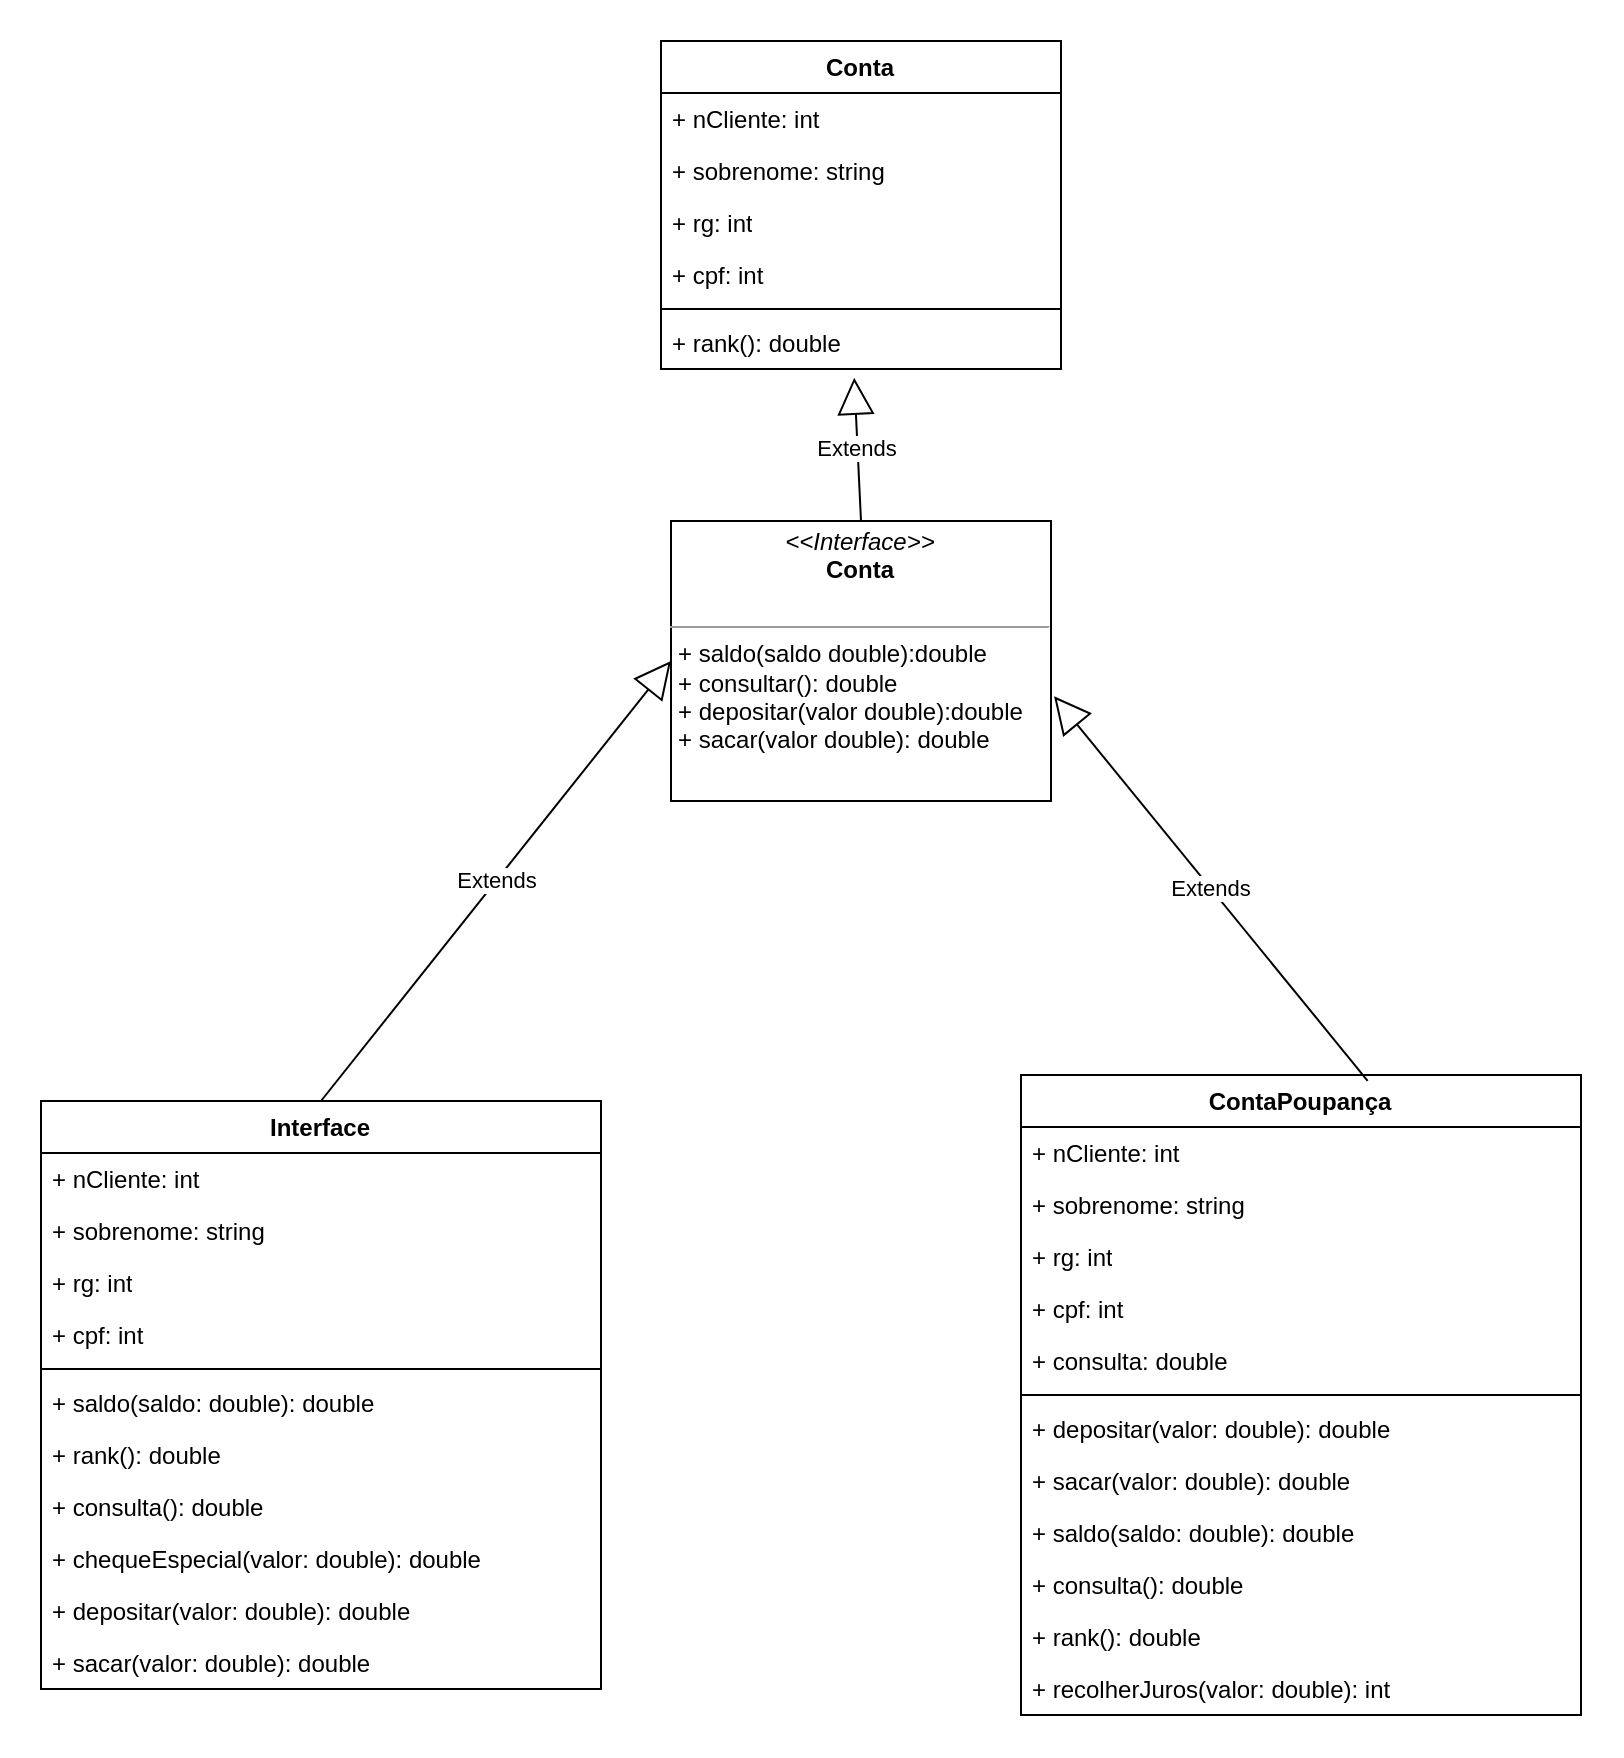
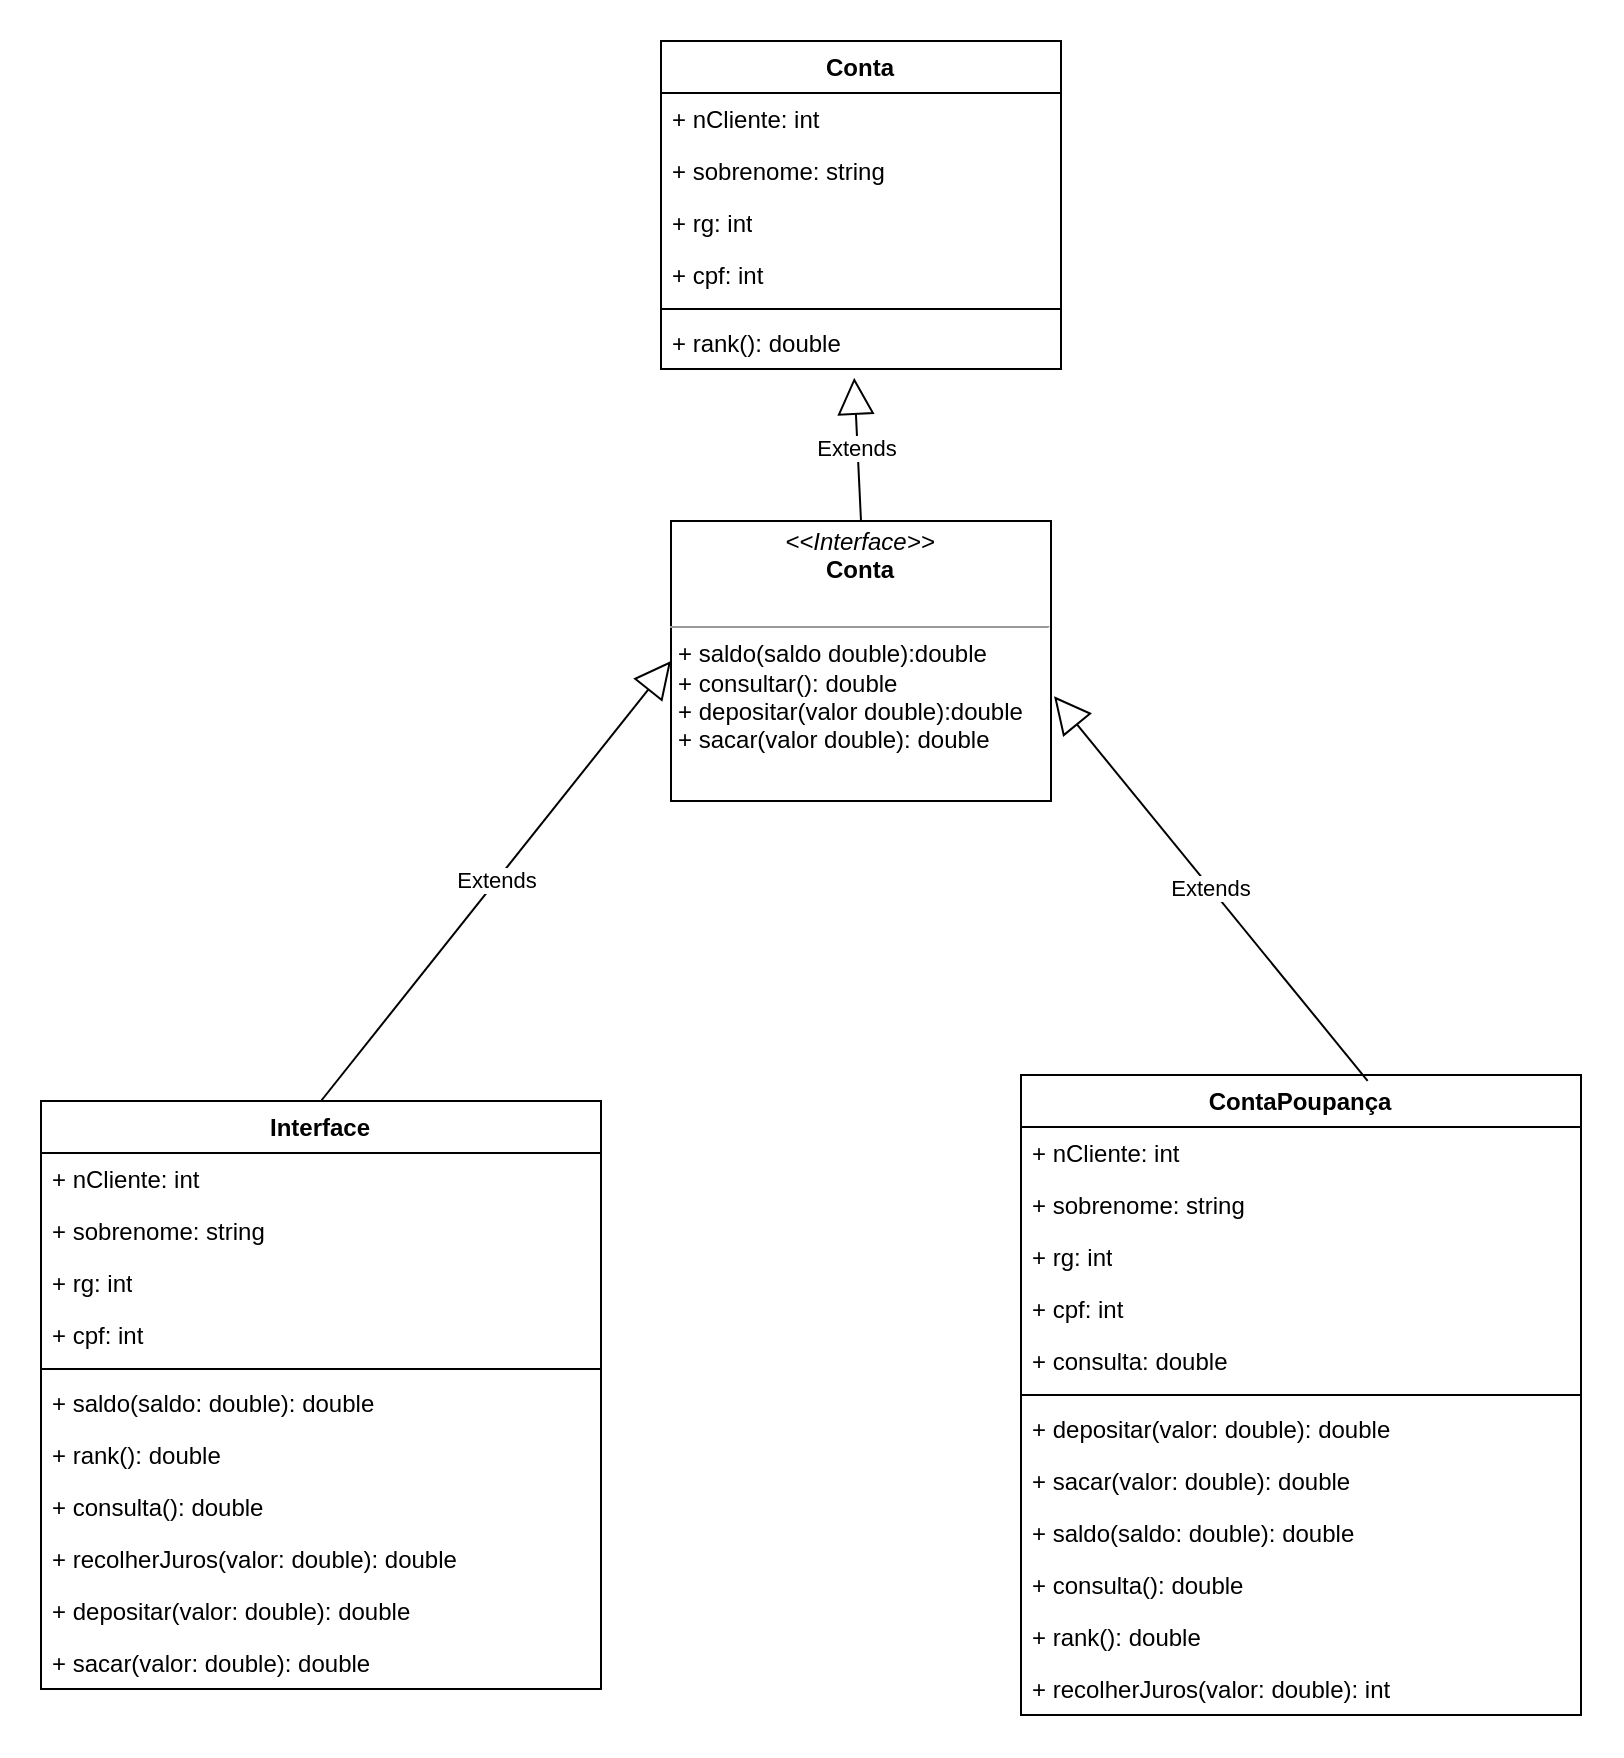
(284, 1561) -> (280, 1561)
